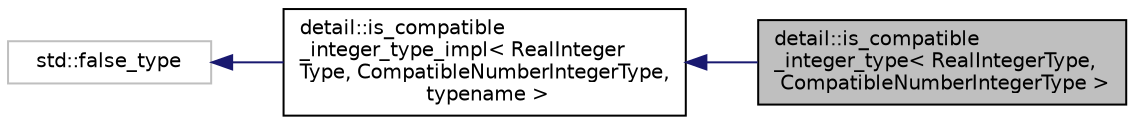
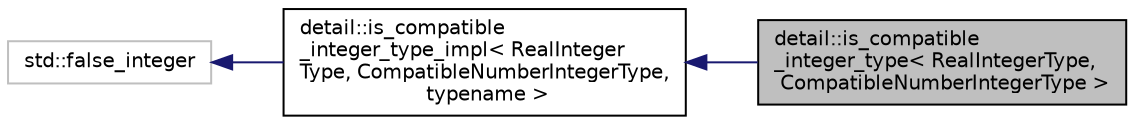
(110, 62) -> (110, 62)
